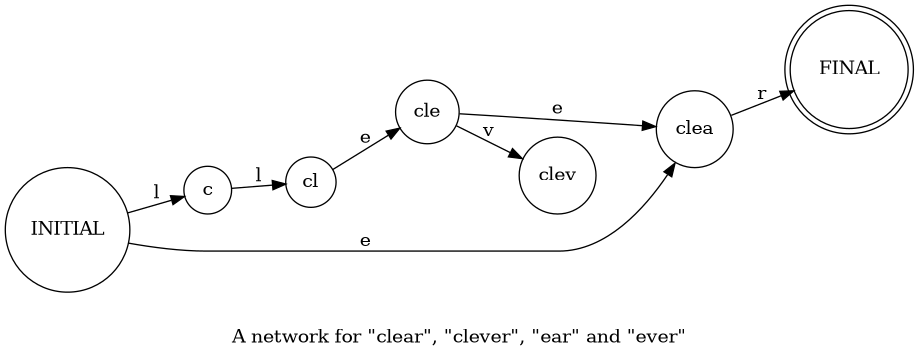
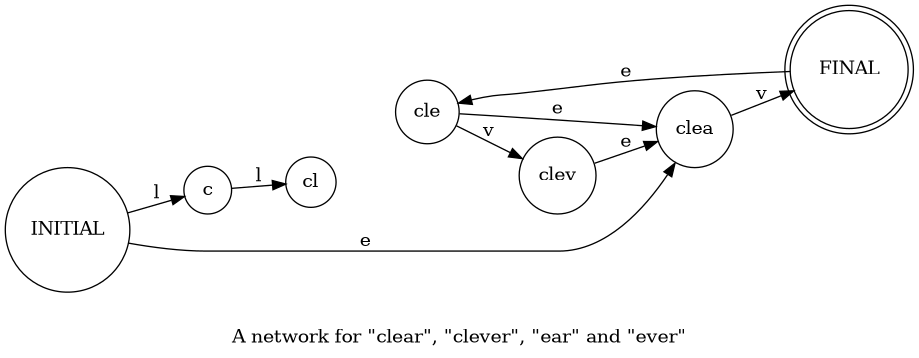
(762, 94) -> (762, 94)
(360, 152) -> (630, 81)
none -> (620, 155)
